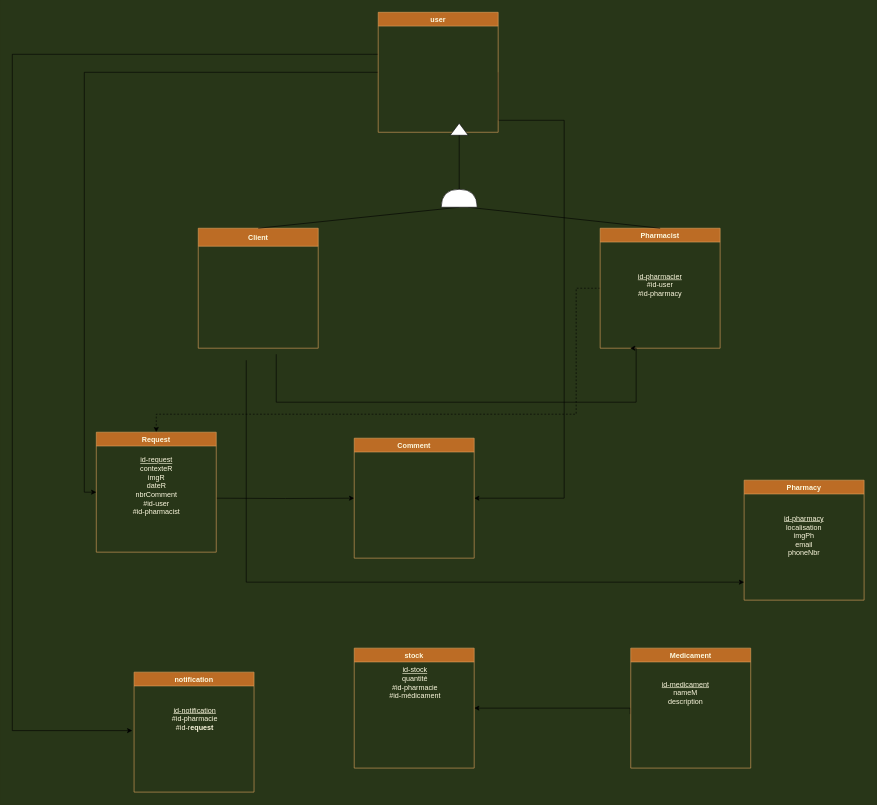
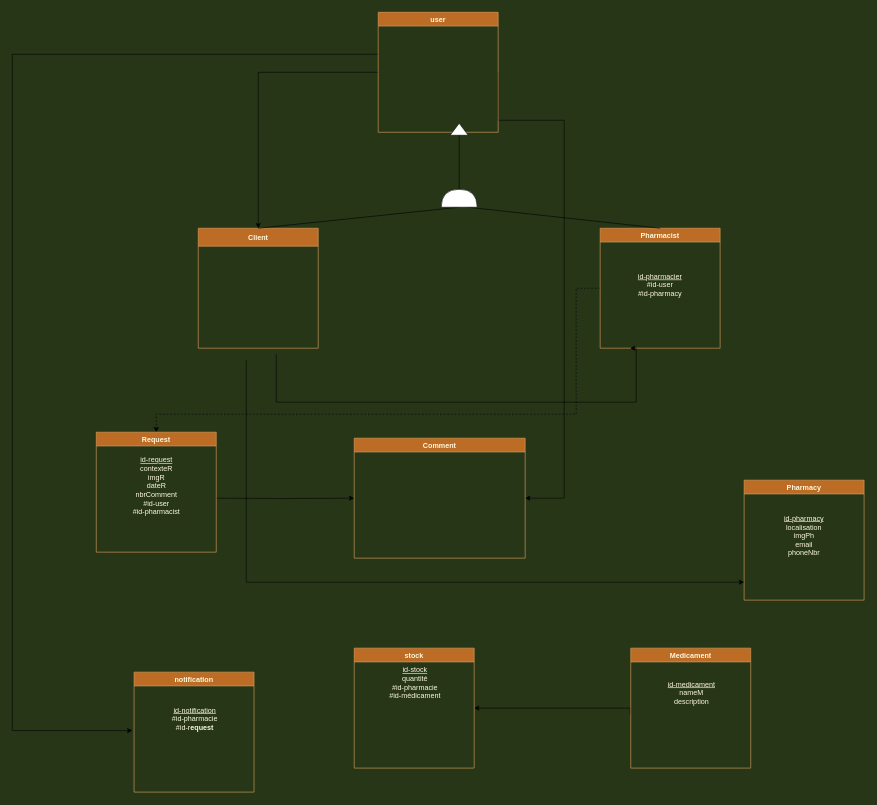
(86, 492) -> (258, 222)
(414, 498) -> (440, 498)
(686, 693) -> (692, 693)
